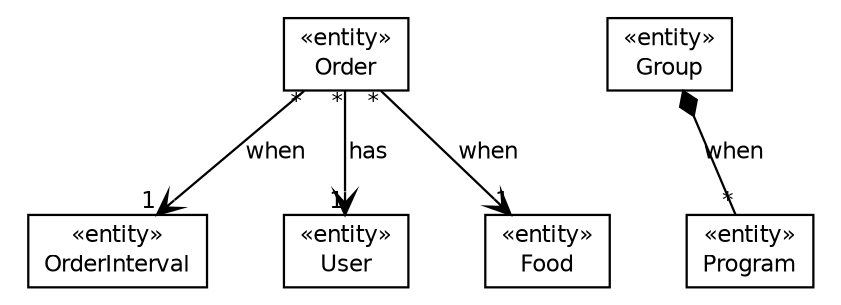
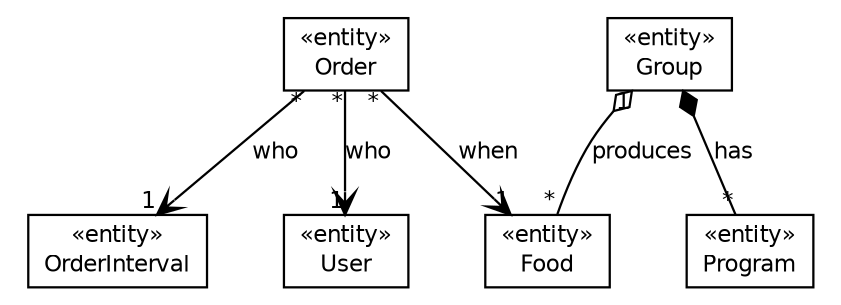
(276, 153) -> (276, 153)
(369, 153) -> (369, 153)
(734, 153) -> (734, 153)
none -> (580, 160)
